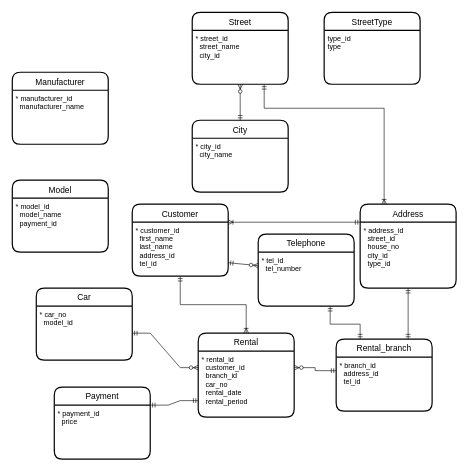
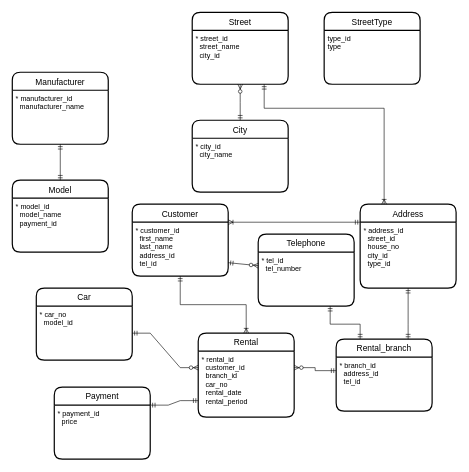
none -> (60, 163)
